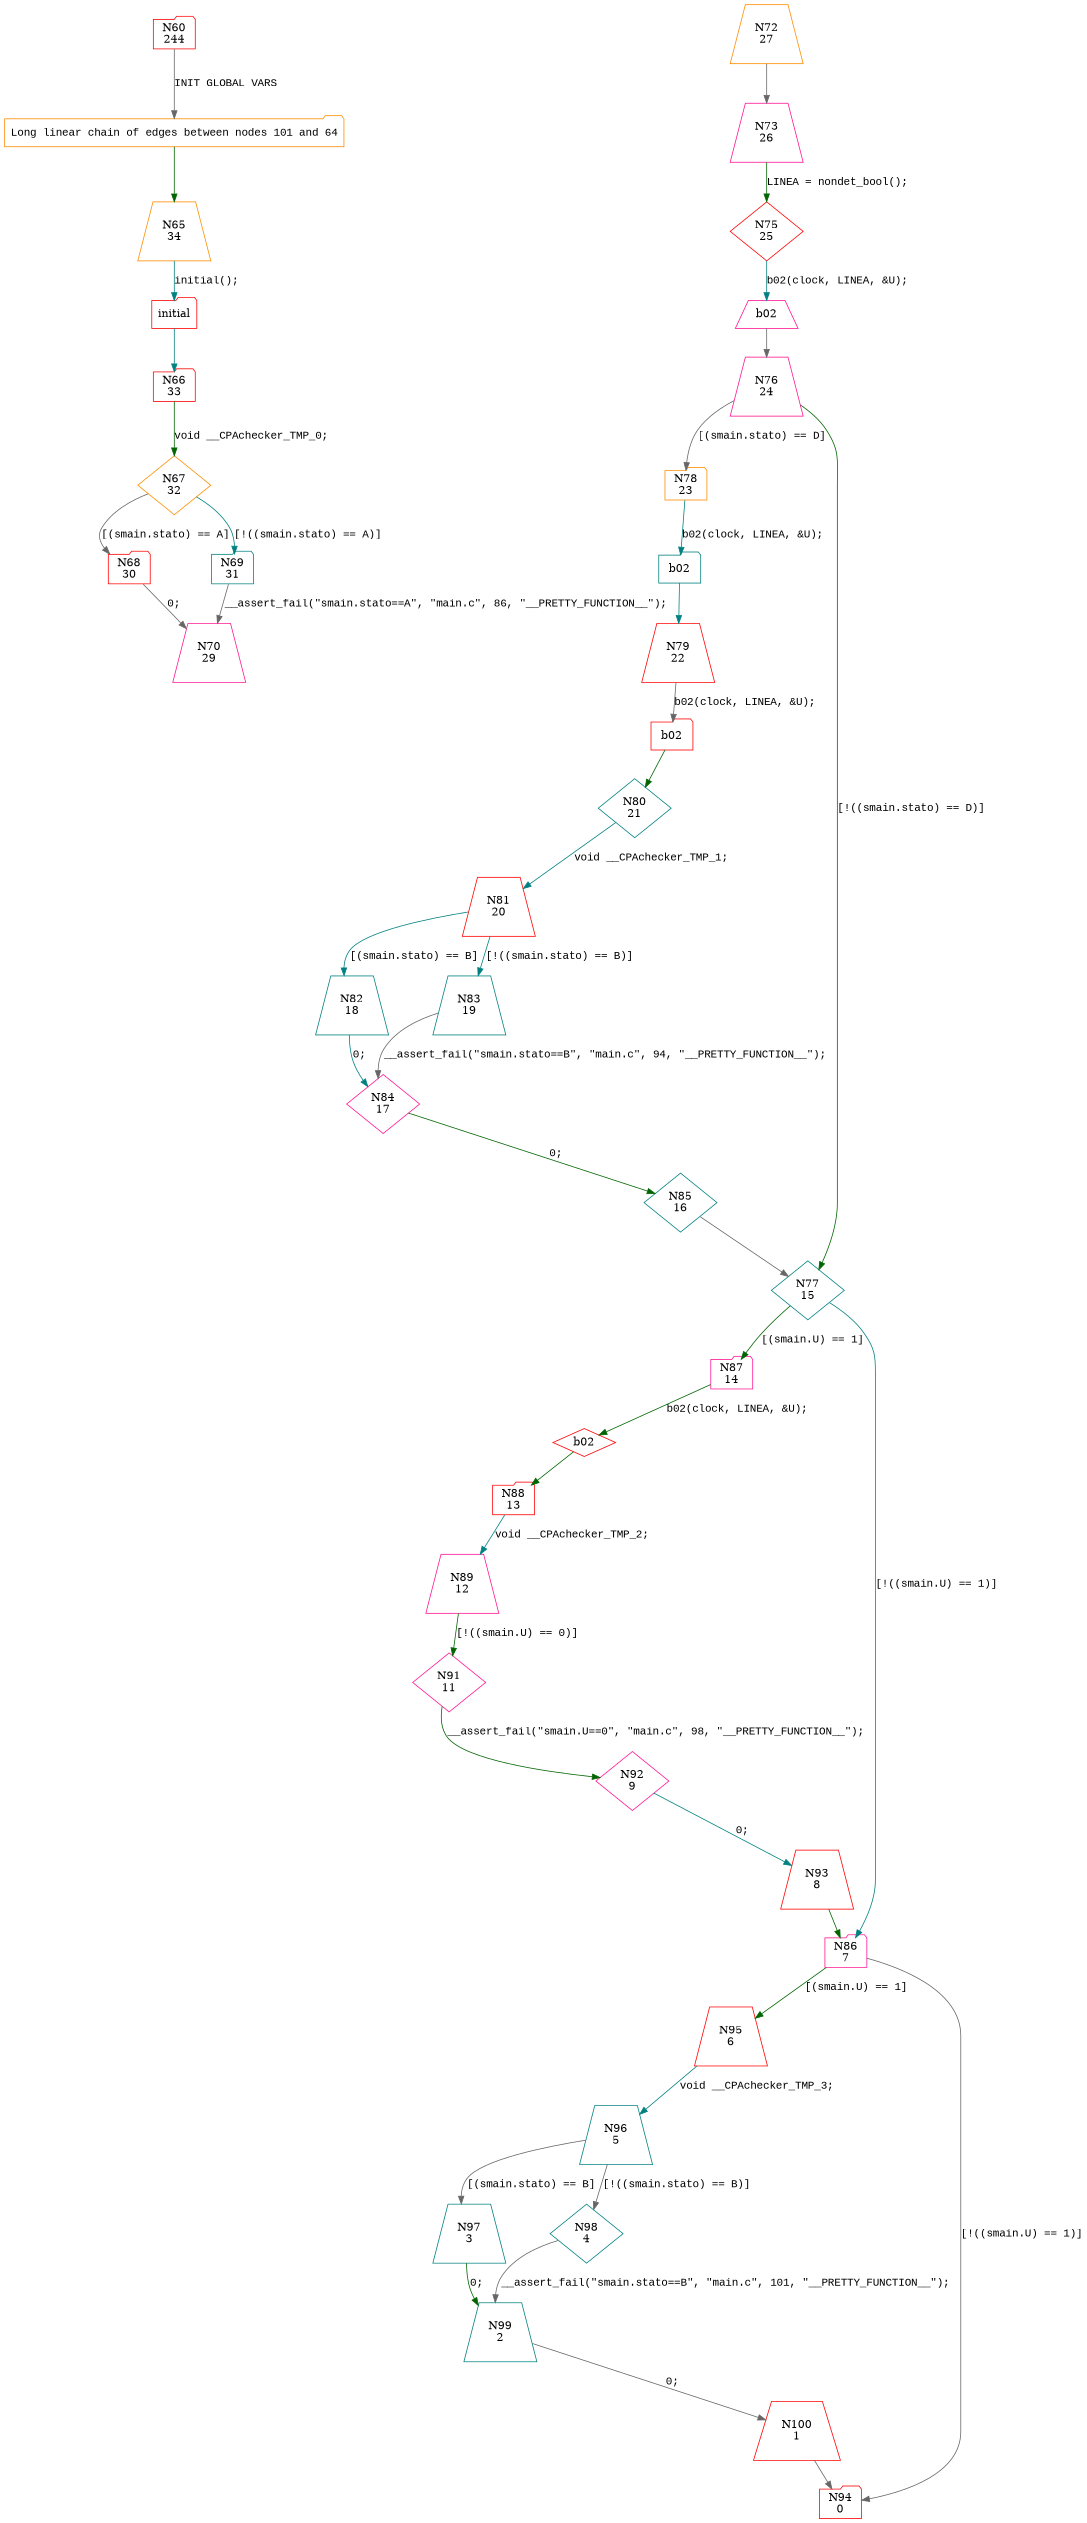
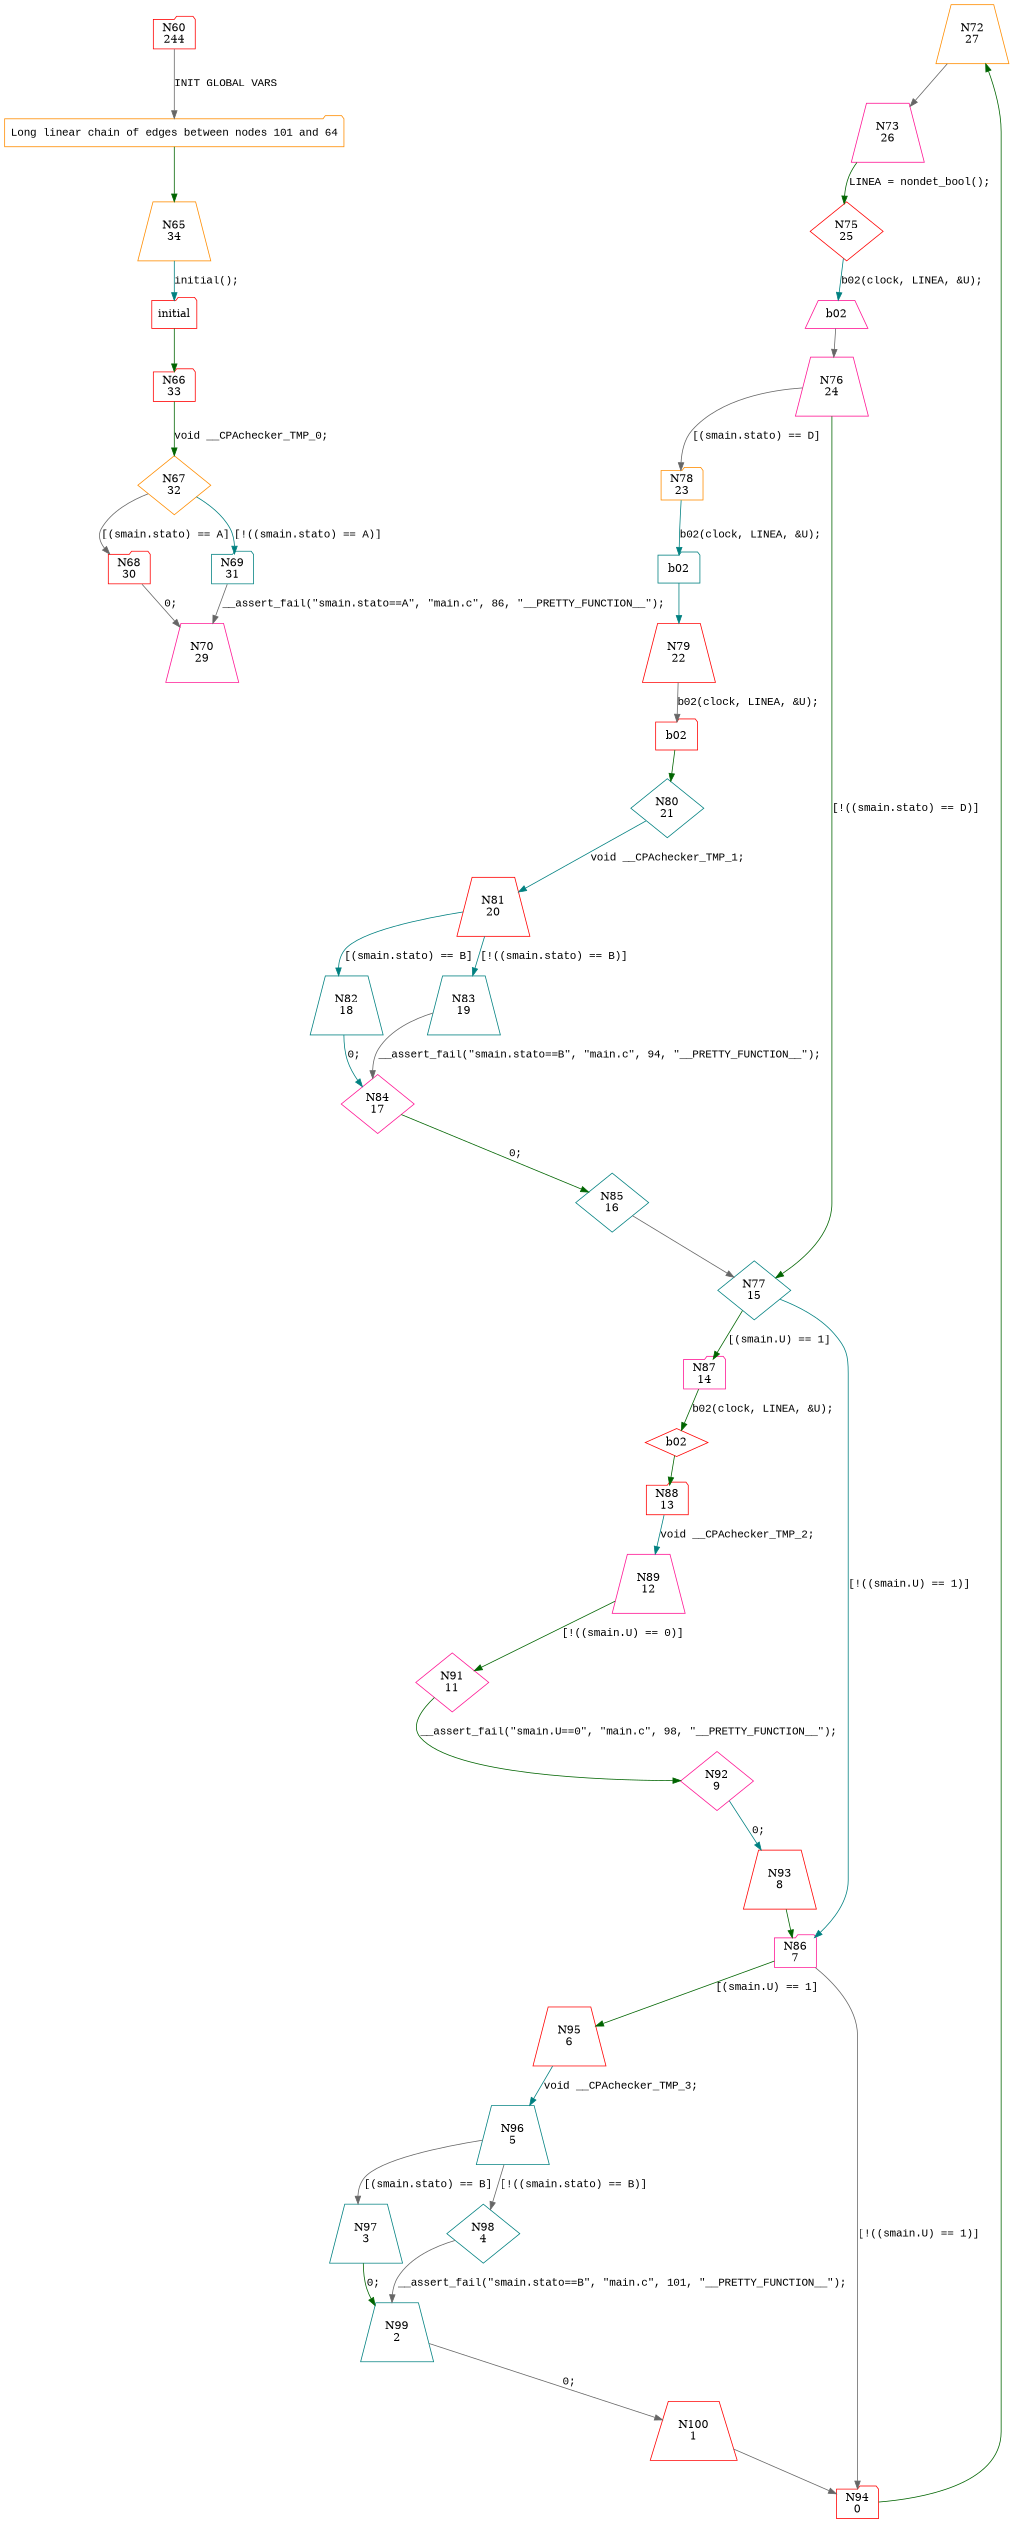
(174, 346) -> (174, 346)
none -> (1001, 1328)
